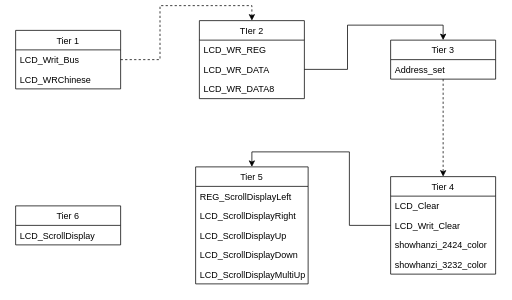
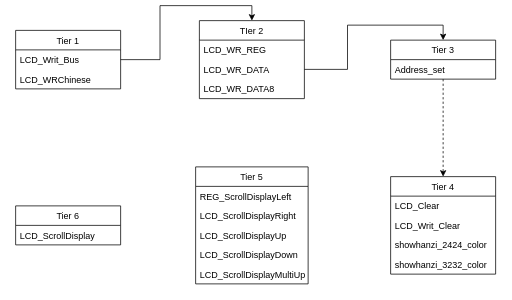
(164, 6) -> (164, 6)
(349, 208) -> none
